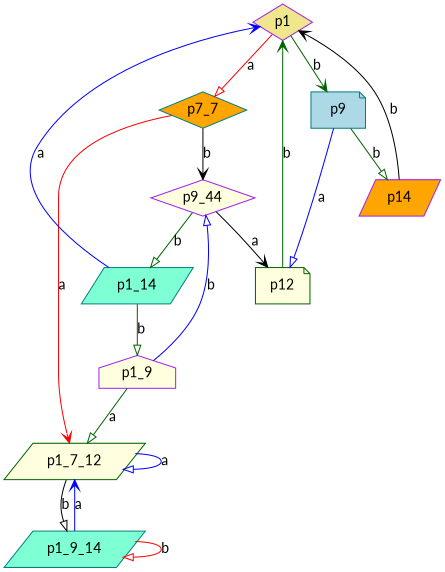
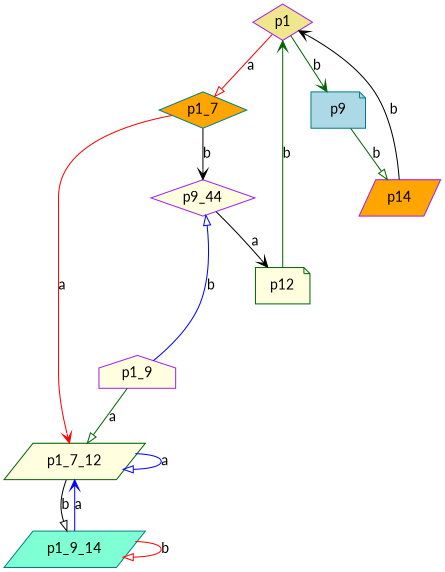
(203, 110) -> (203, 110)
(315, 193) -> none
(137, 286) -> none
